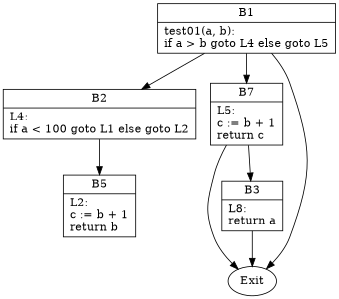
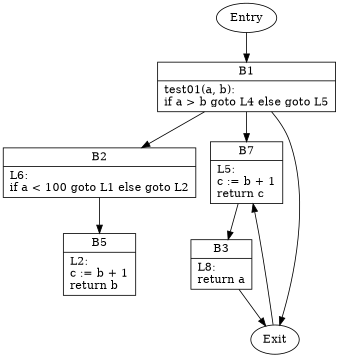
none -> (247, 18)
(19, 117) -> (19, 176)
(208, 206) -> (265, 268)
